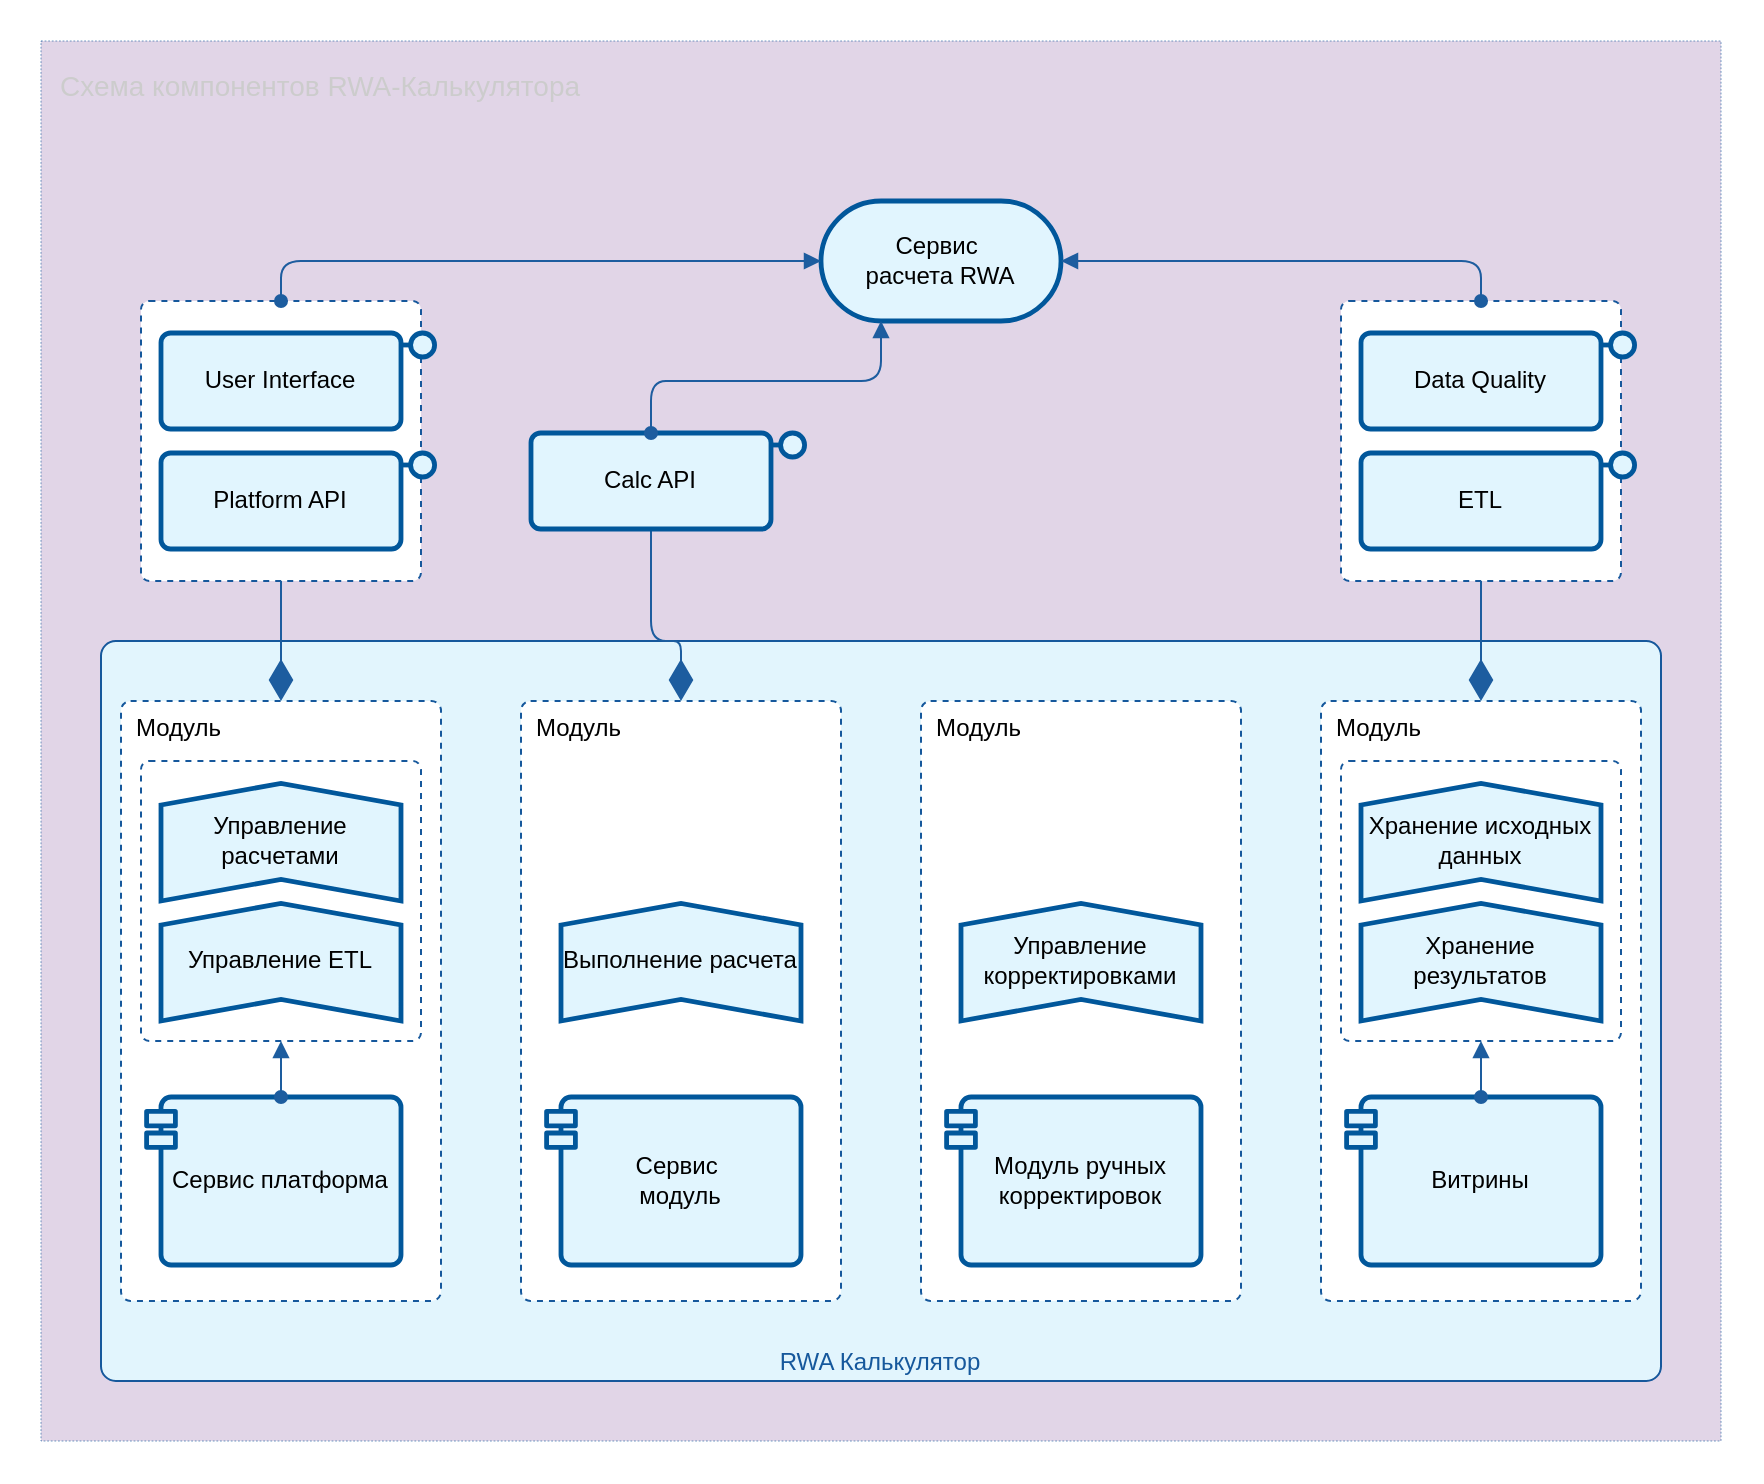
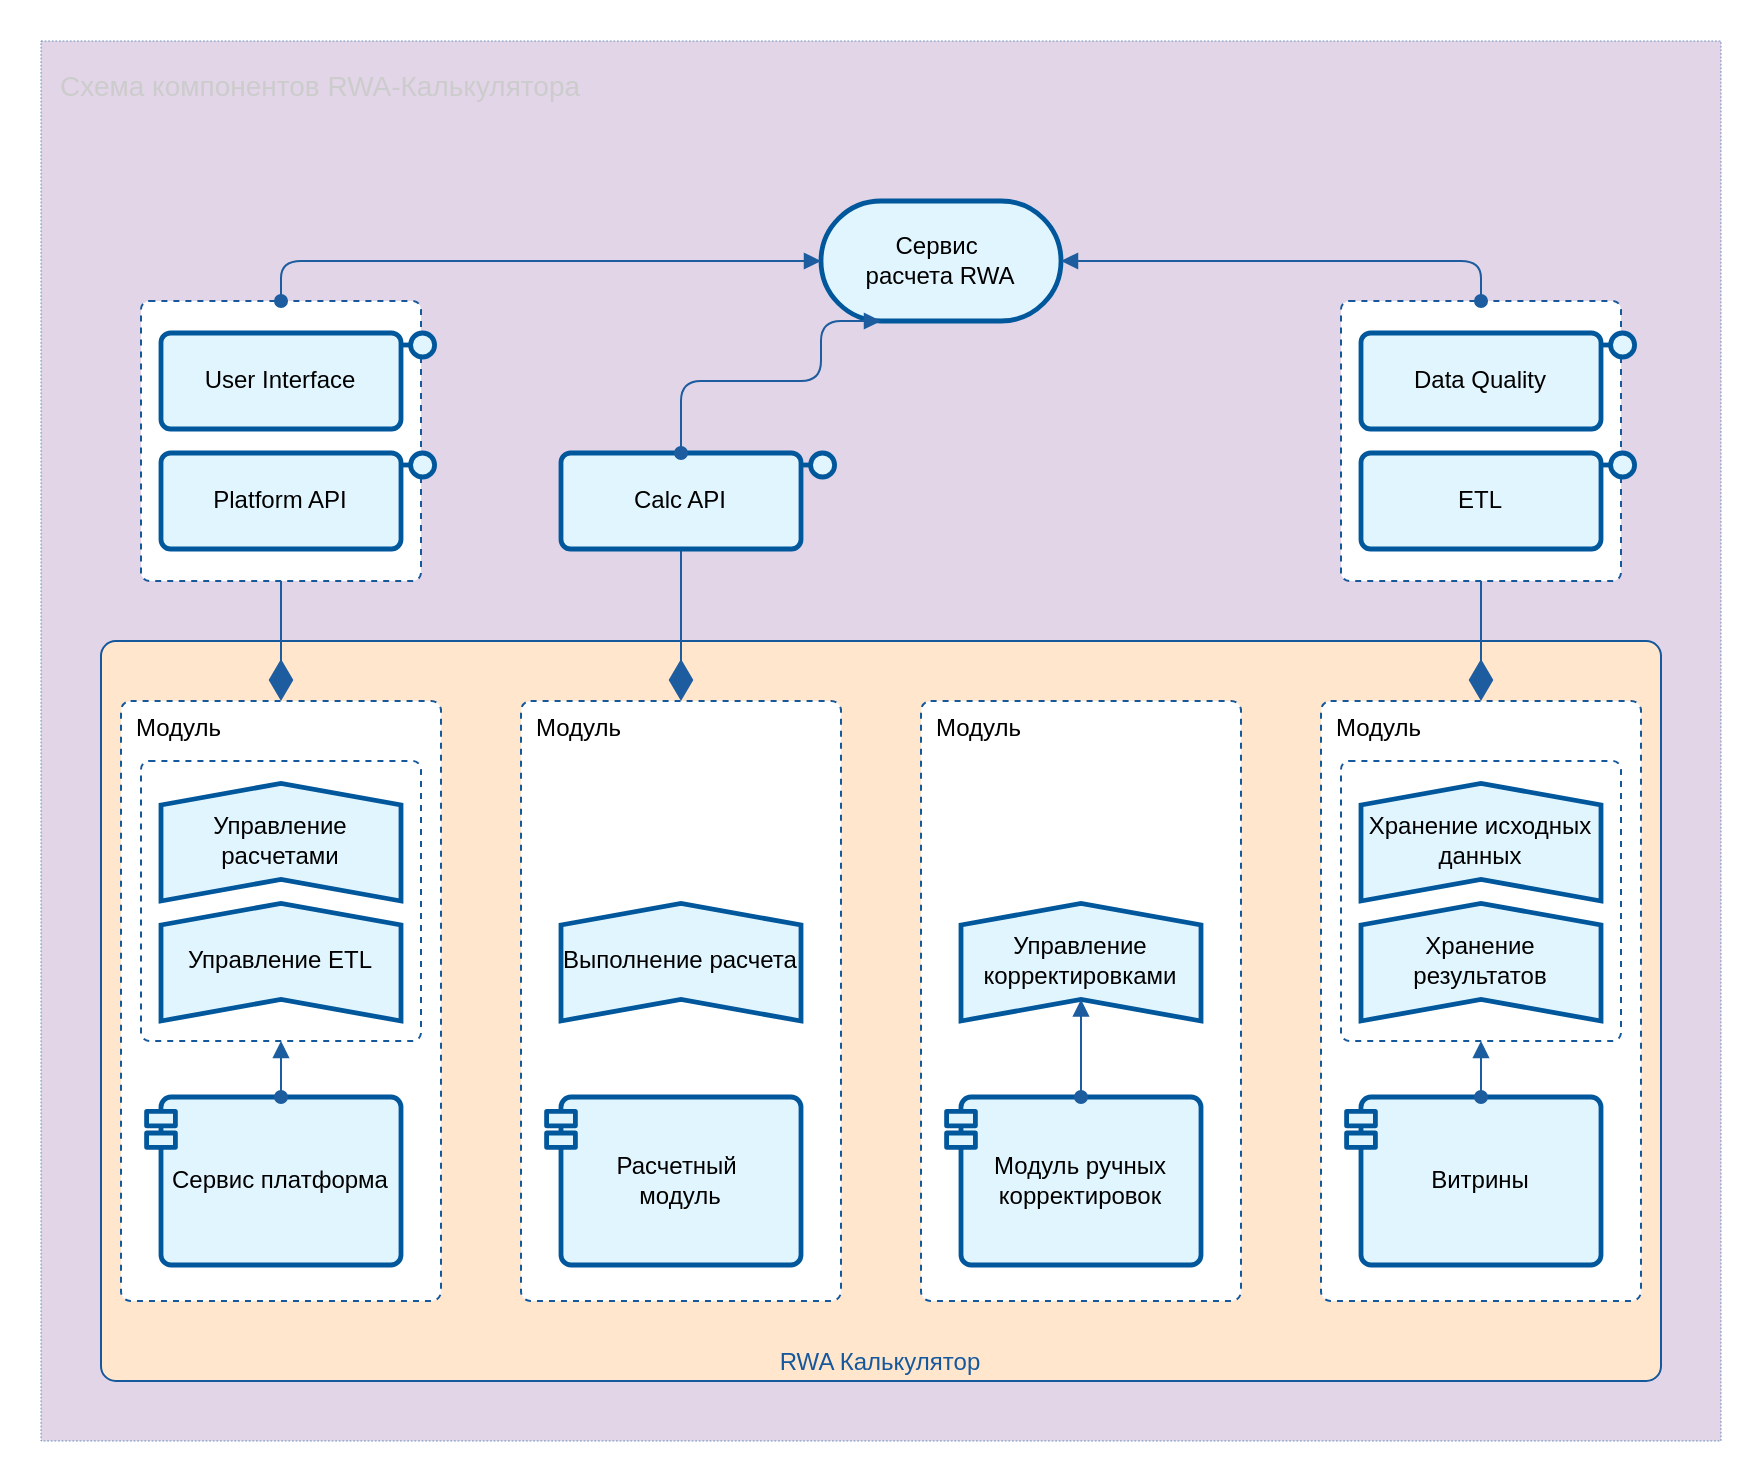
(651, 481) -> (681, 501)
(881, 1011) -> (881, 1011)
none -> (1081, 1056)
(681, 1181) -> (681, 1181)
